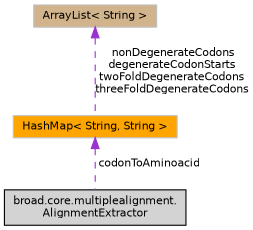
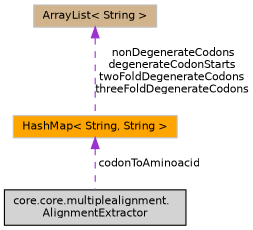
(95, 208) -> (95, 208)
